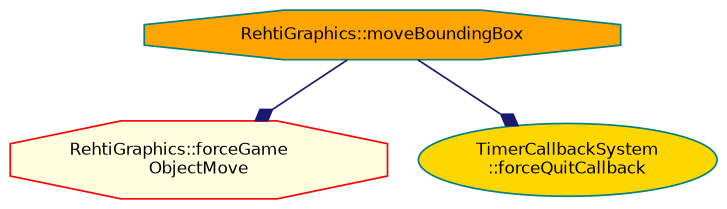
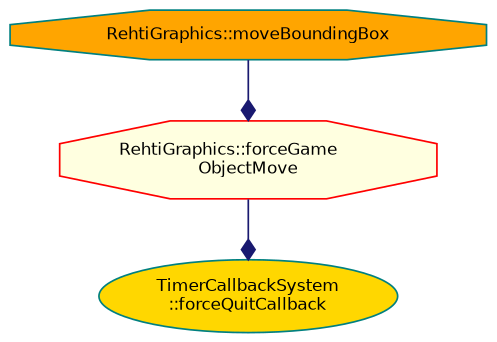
(459, 87) -> (248, 219)
